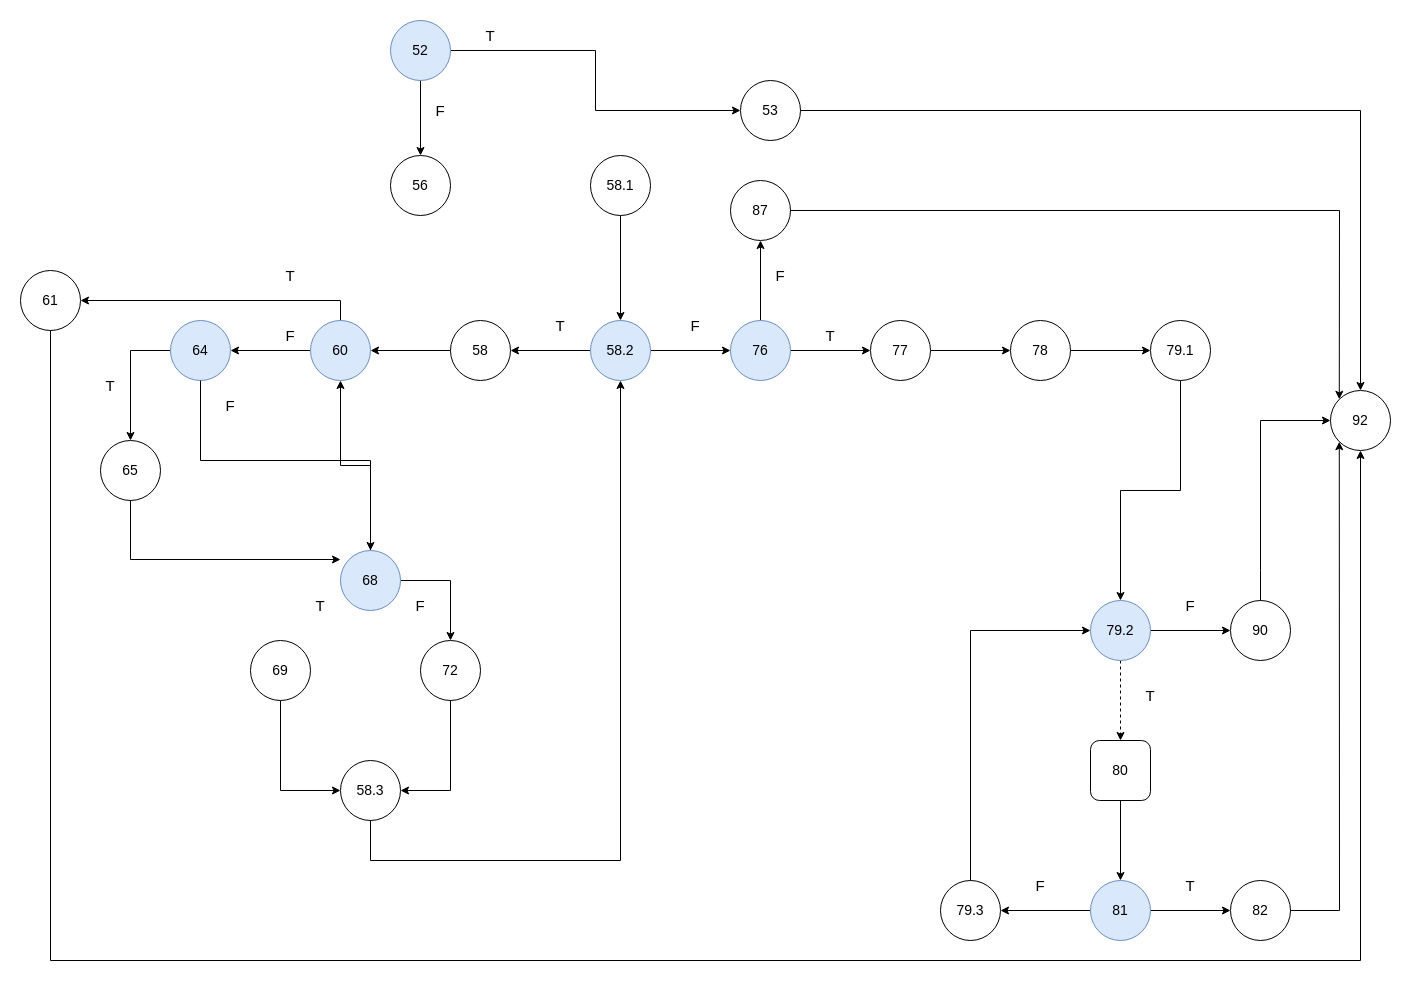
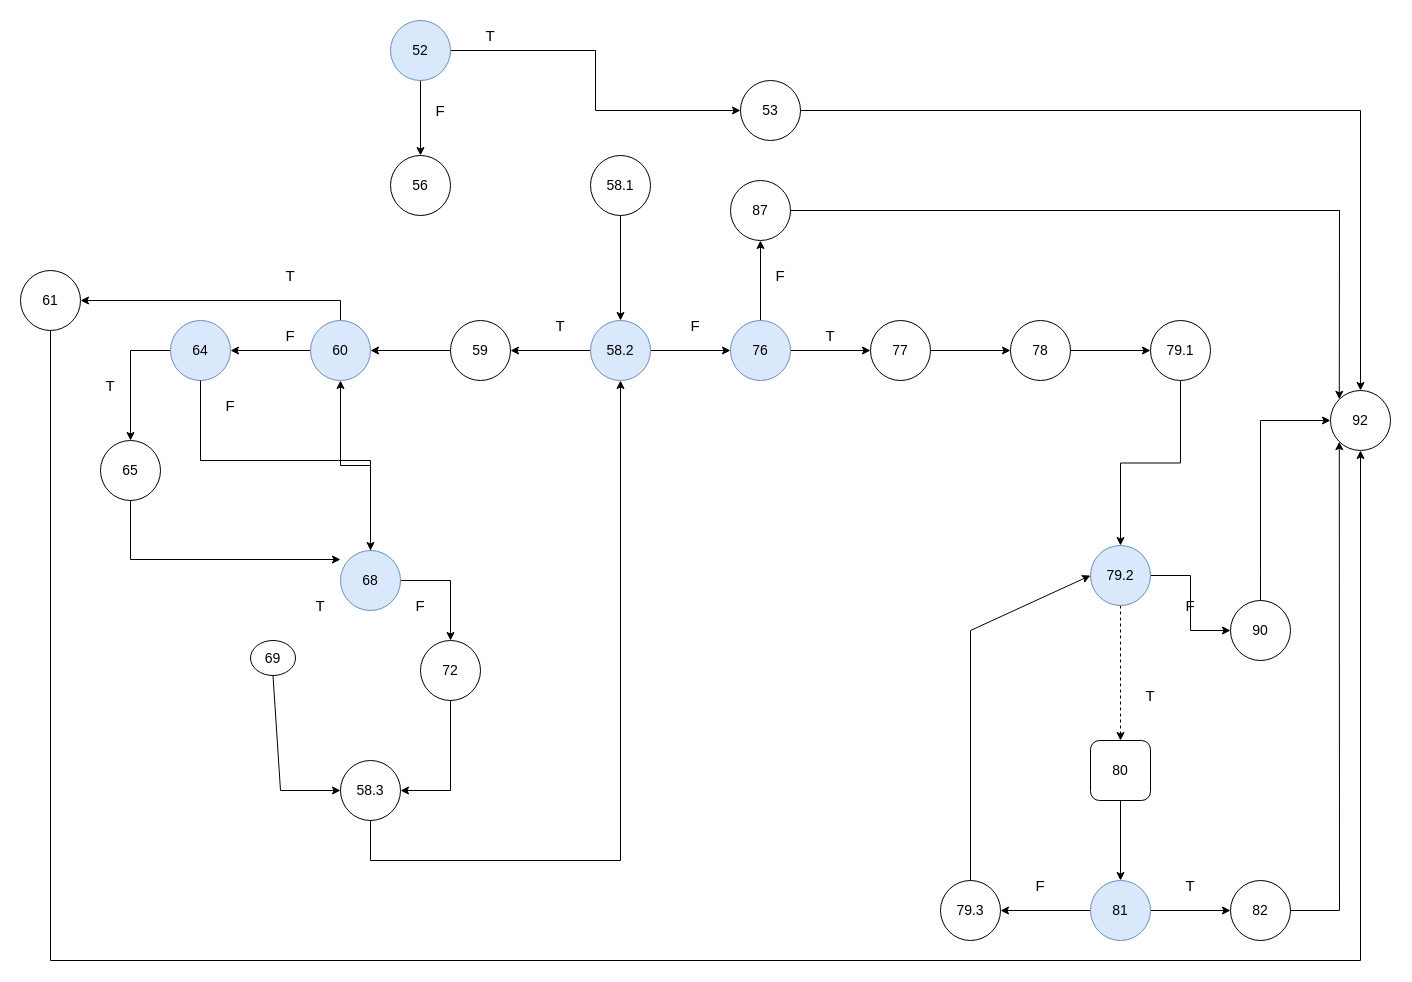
(481, 351) -> (481, 351)
(1121, 631) -> (1121, 576)
(281, 671) -> (273, 658)
